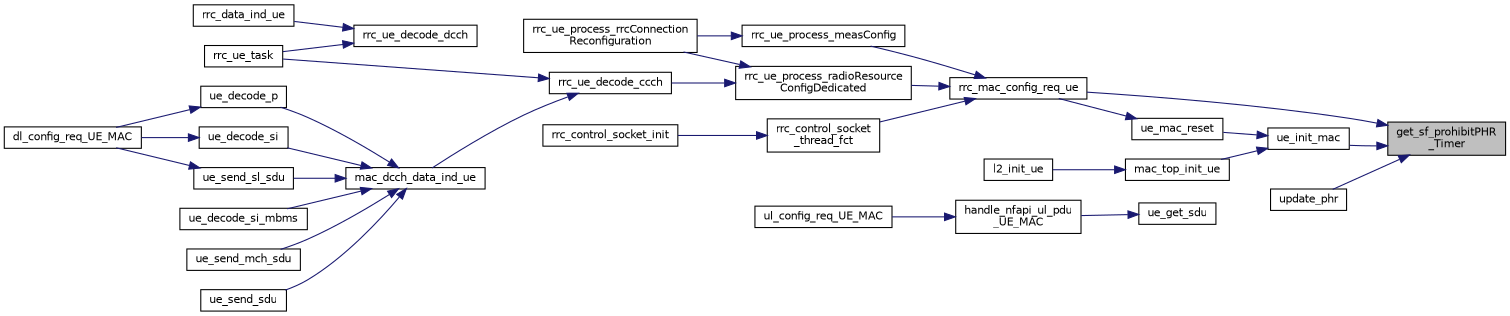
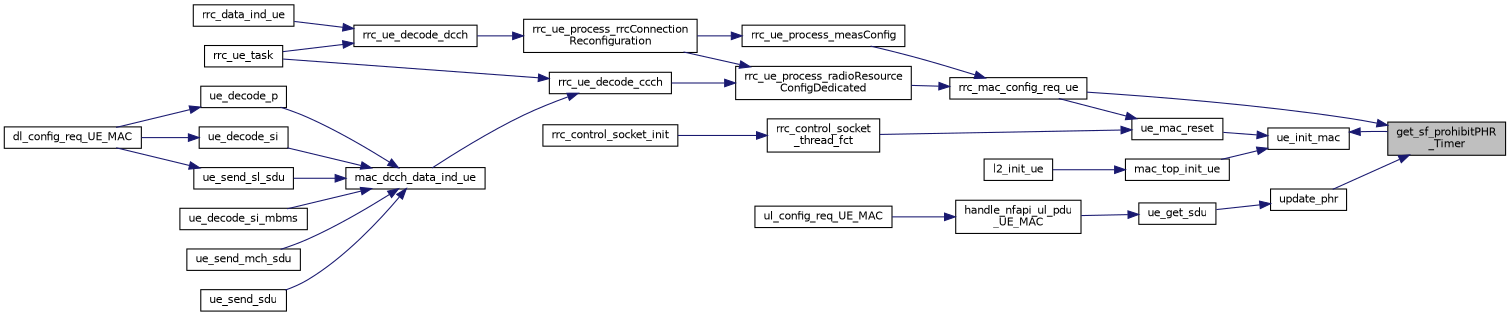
none -> (495, 36)
(922, 112) -> (1000, 132)
(1363, 146) -> (1374, 131)
none -> (1238, 207)
